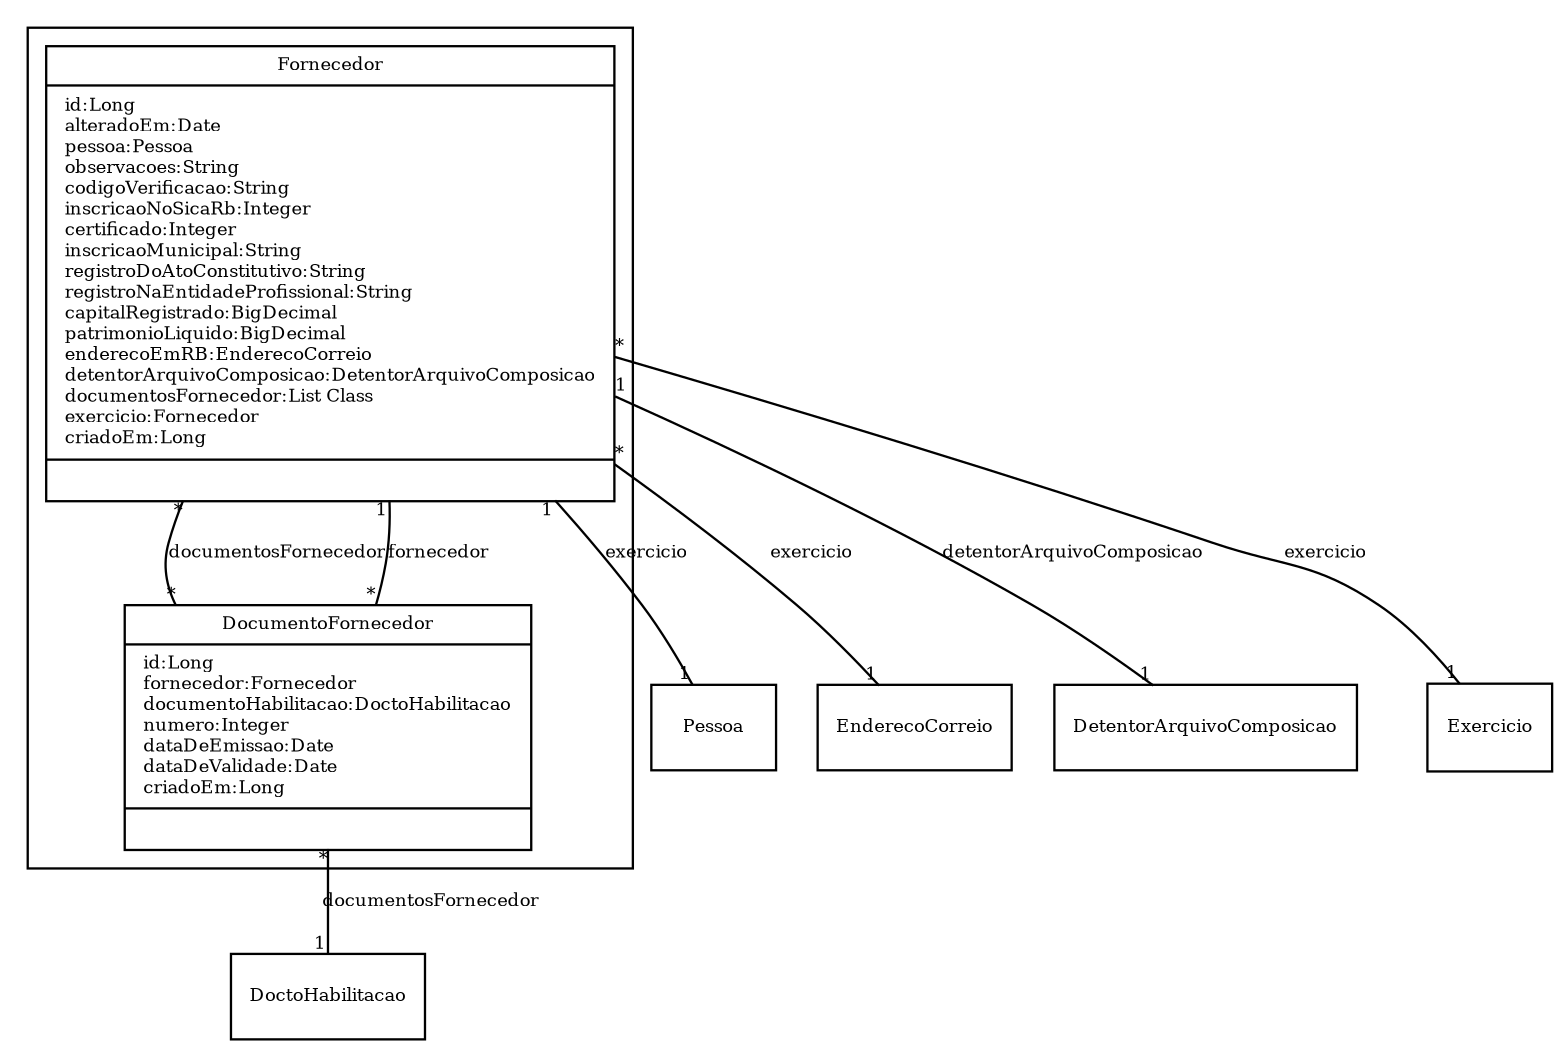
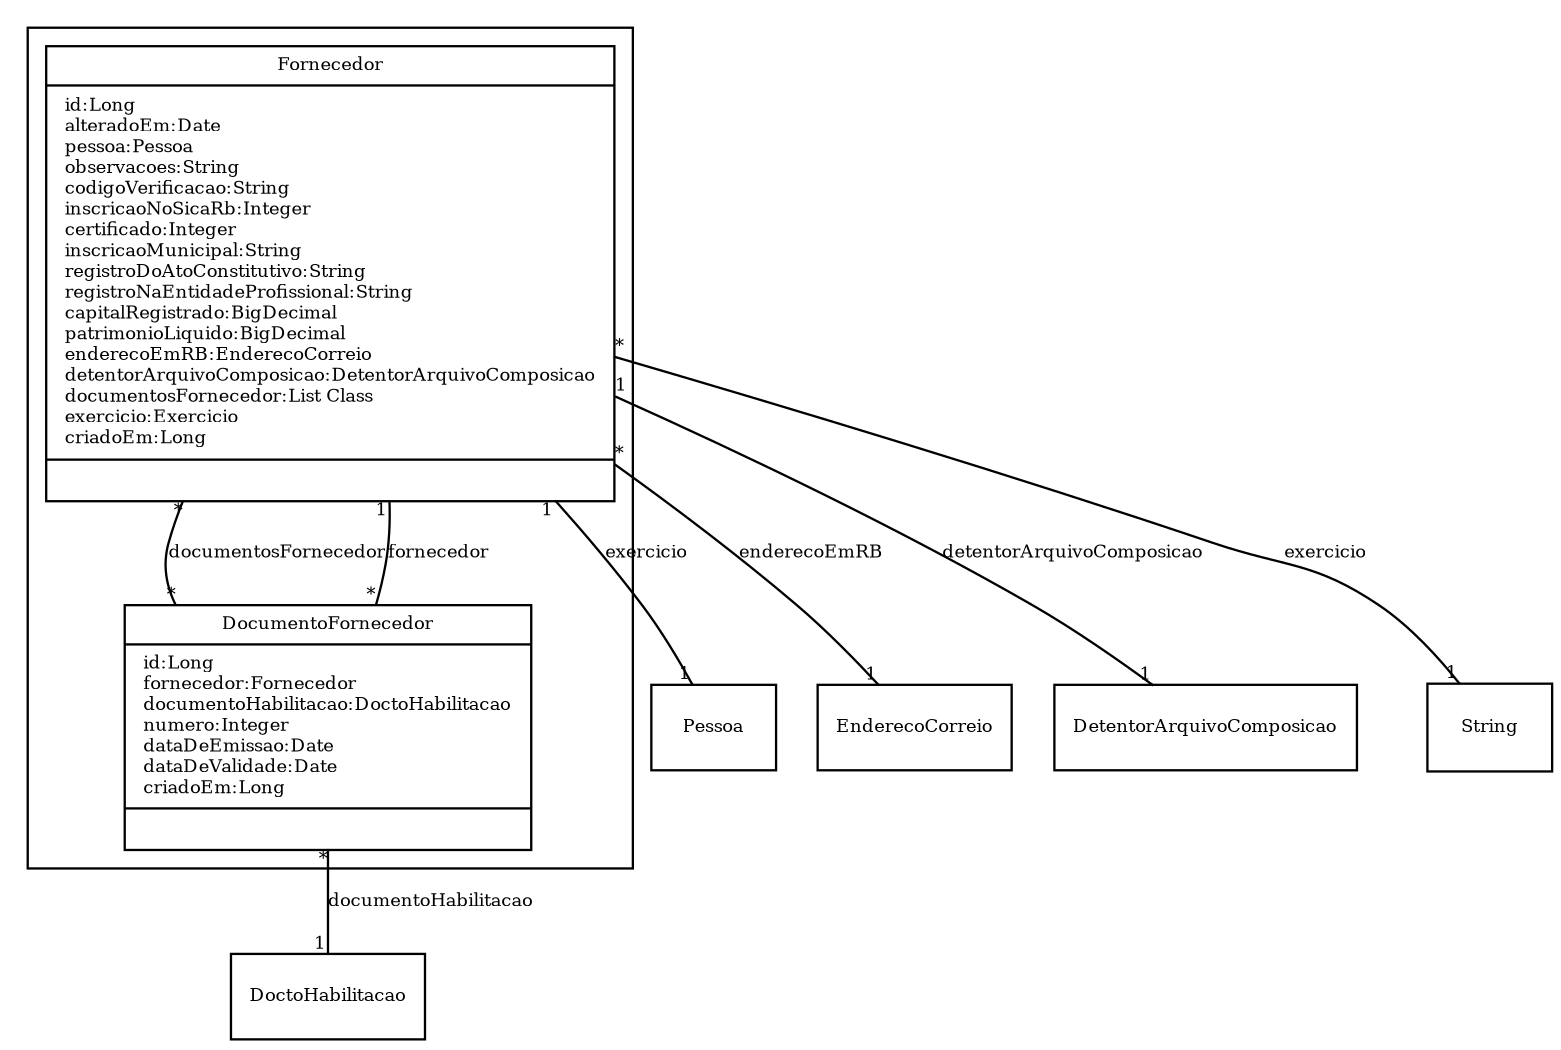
(163, 417) -> (152, 417)
(812, 553) -> (812, 553)
(1490, 728) -> (1490, 728)
(431, 902) -> (431, 902)
